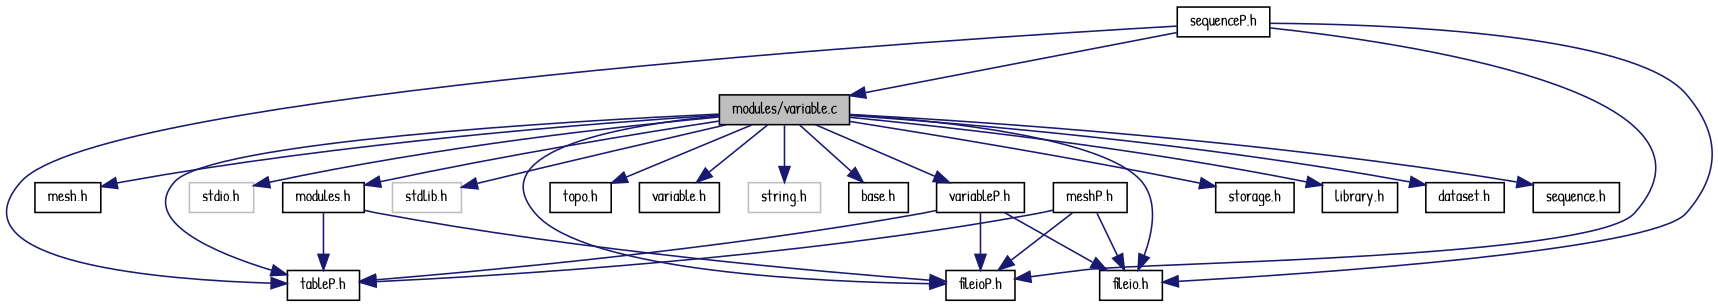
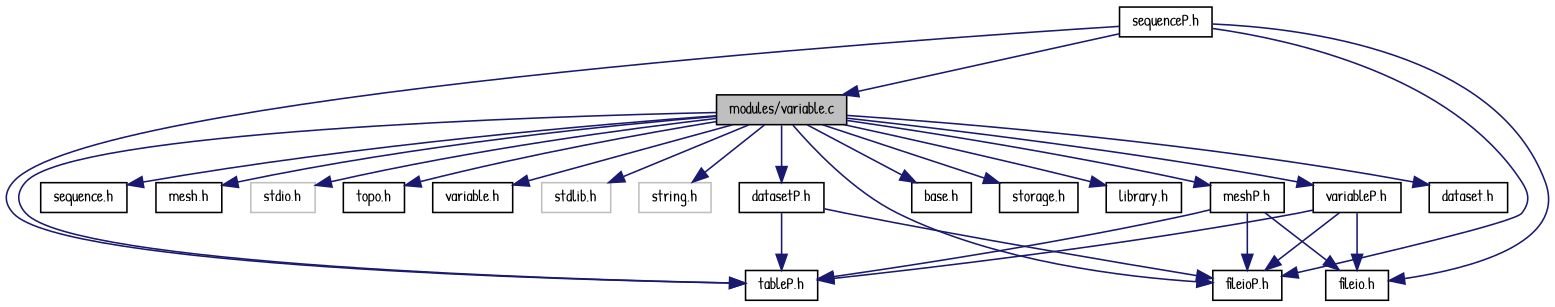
(1039, 139) -> (1039, 151)
(323, 198) -> (782, 198)
